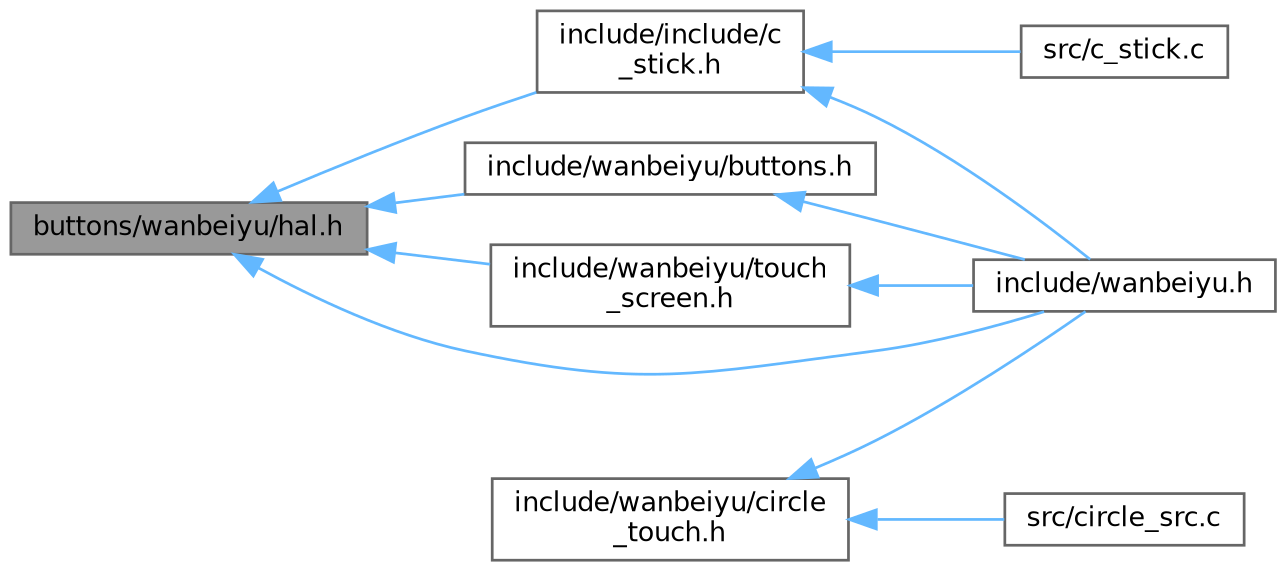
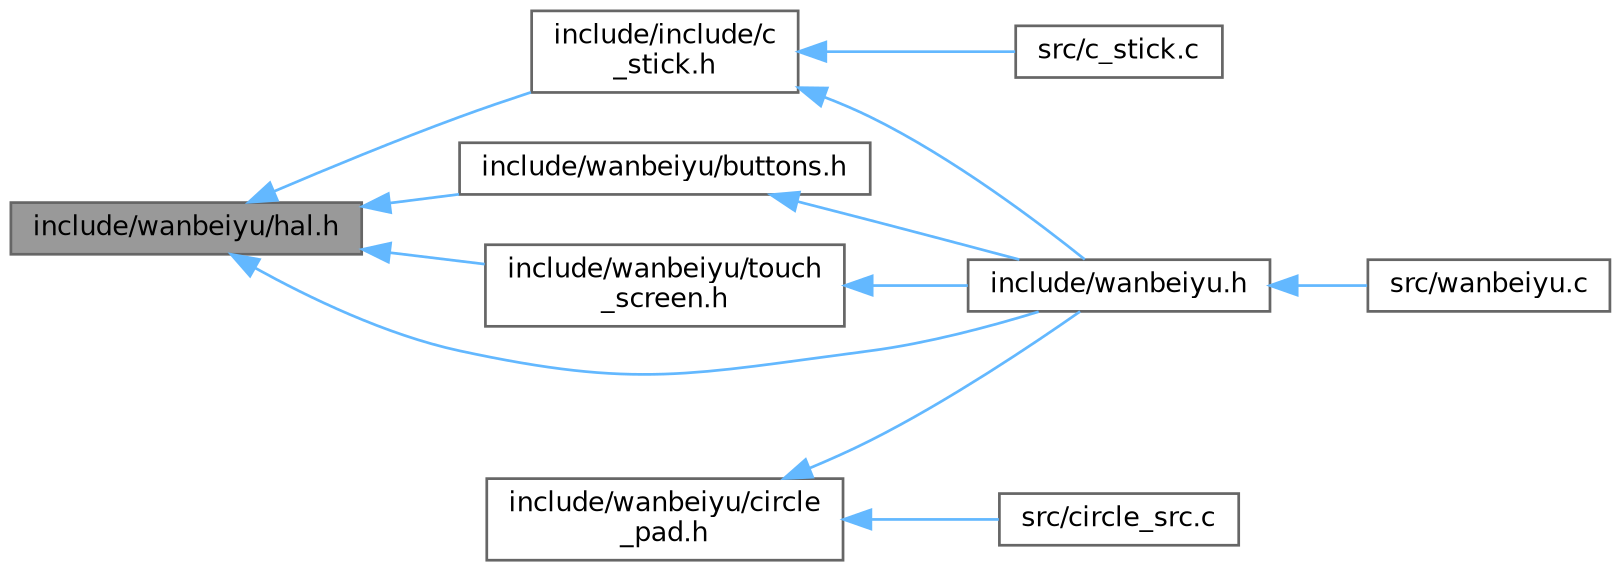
(189, 228) -> (186, 228)
none -> (1489, 286)
(670, 519) -> (665, 519)
